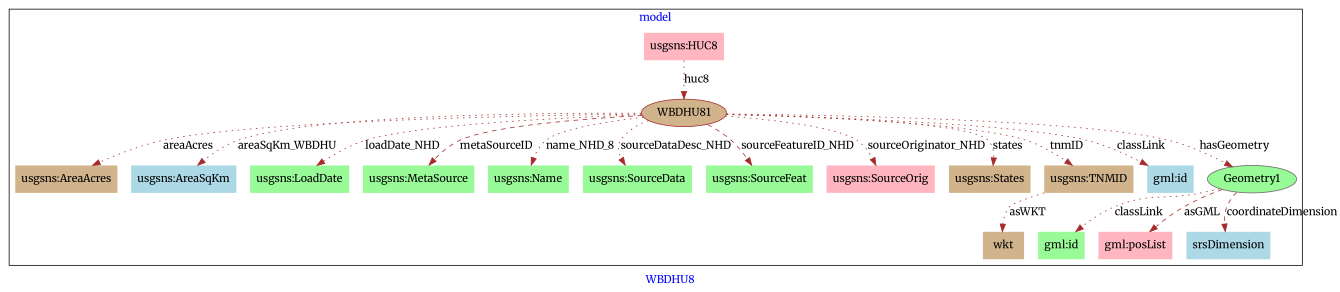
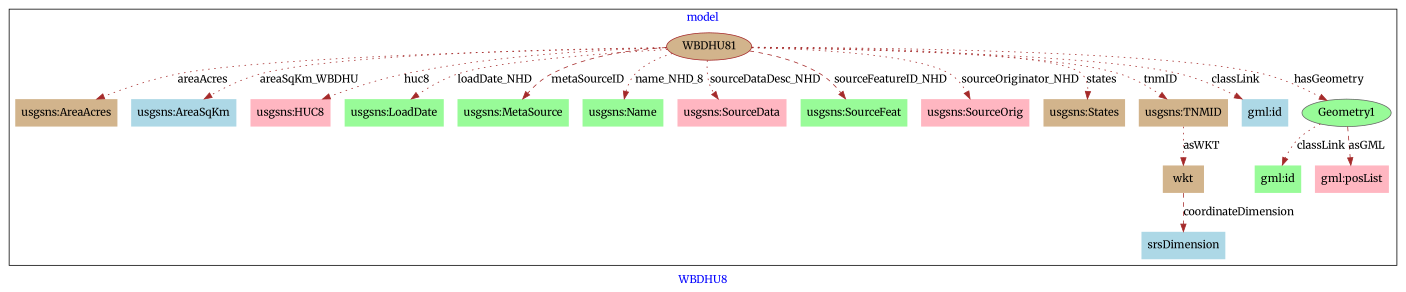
(684, 76) -> (496, 60)
(637, 179) -> (732, 113)
(1227, 207) -> (1183, 209)
